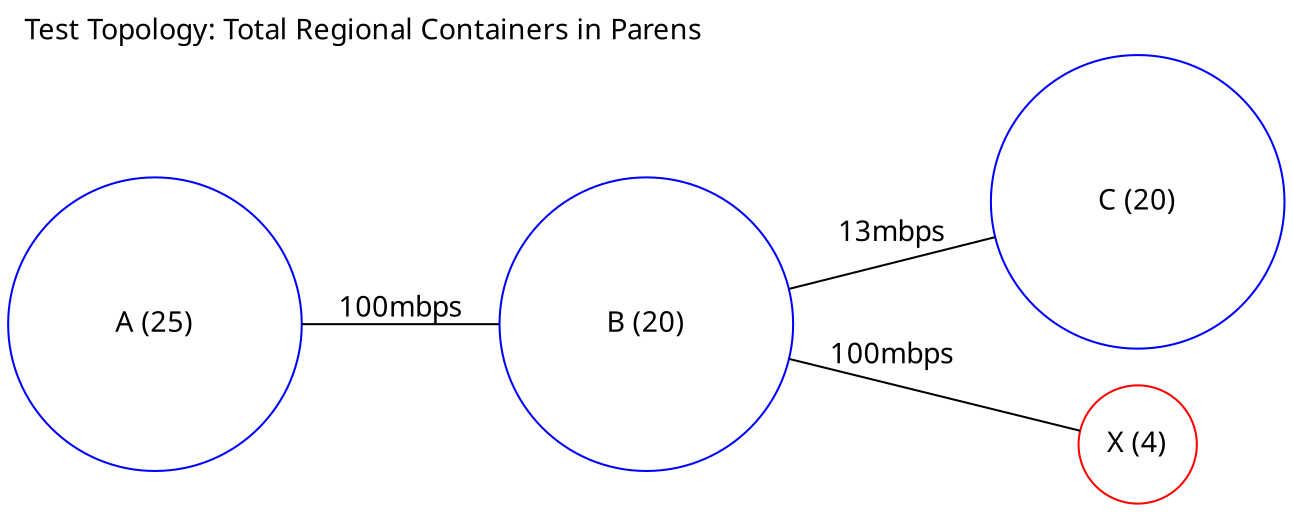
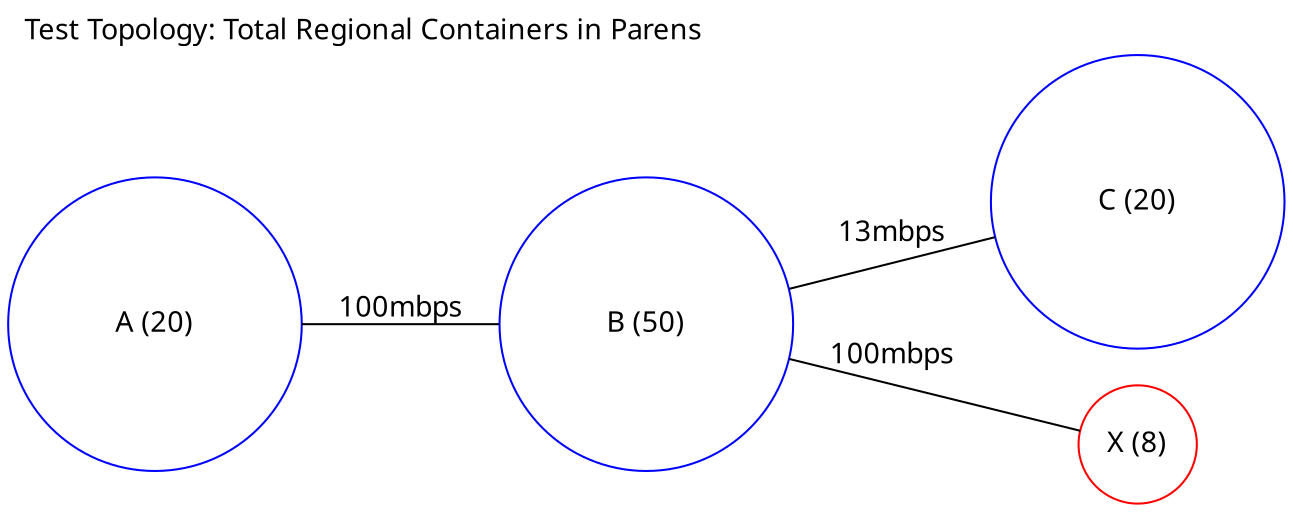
(155, 324) -> (155, 324)
(646, 324) -> (646, 324)
(1138, 444) -> (1138, 444)
